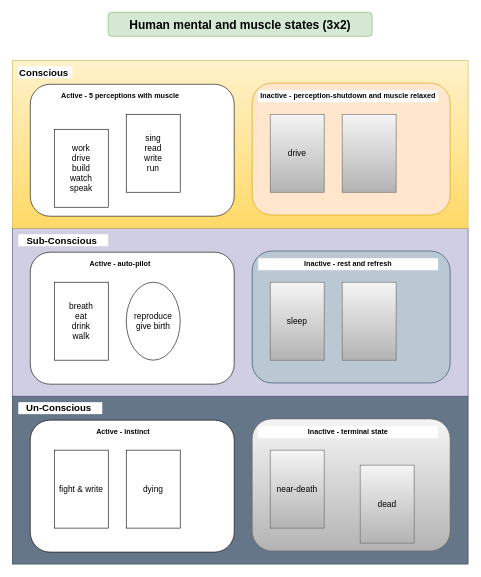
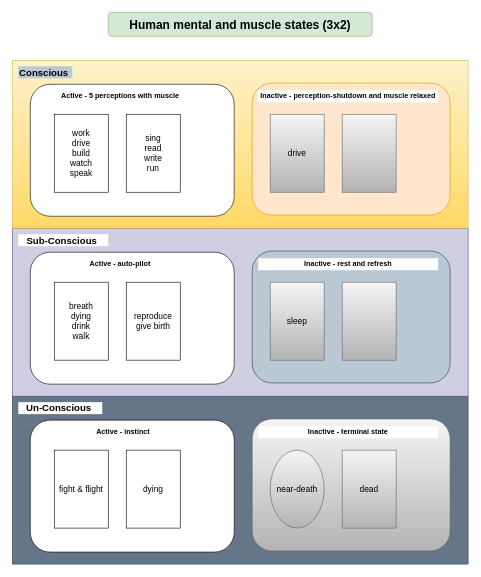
(45, 72) -> (45, 72)
(81, 168) -> (81, 153)
(81, 321) -> (81, 321)
(153, 321) -> (153, 321)
(81, 489) -> (81, 489)
(297, 489) -> (297, 489)
(387, 504) -> (369, 489)
